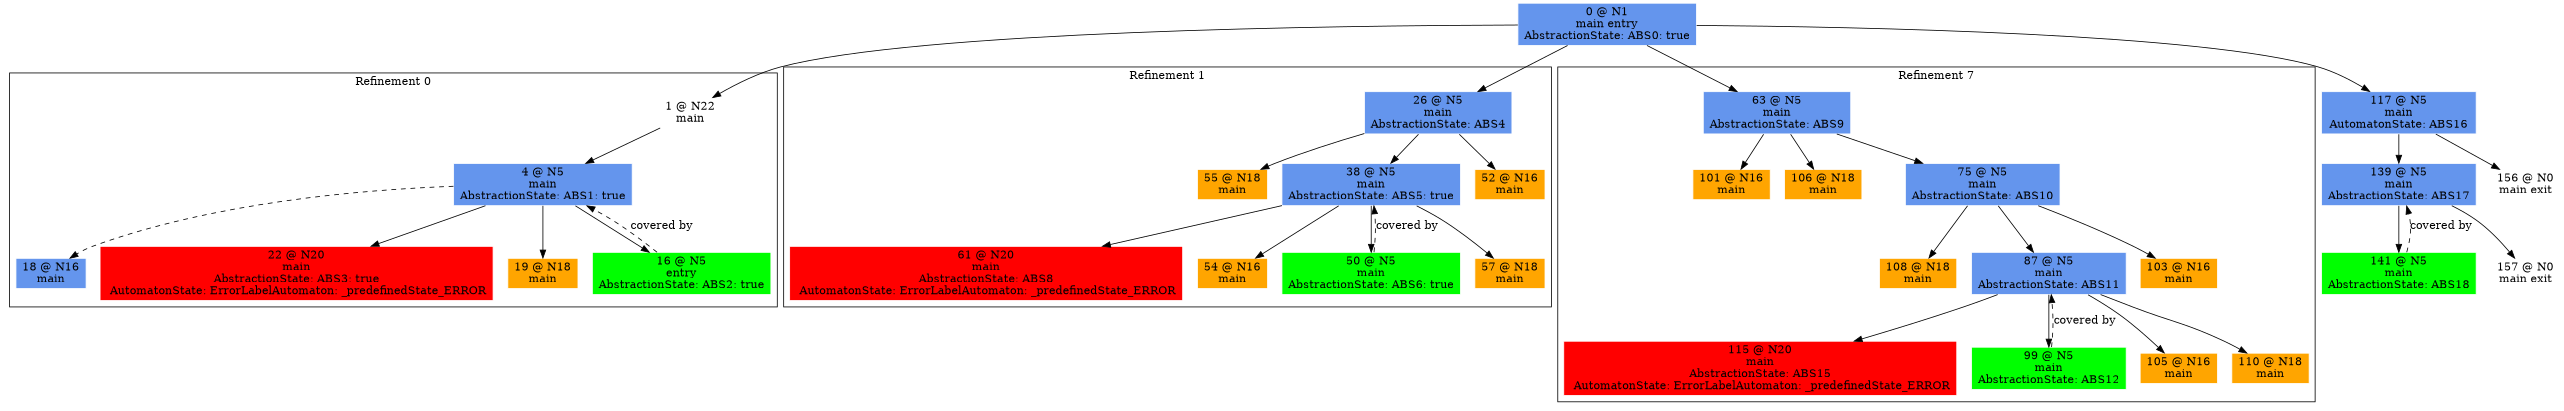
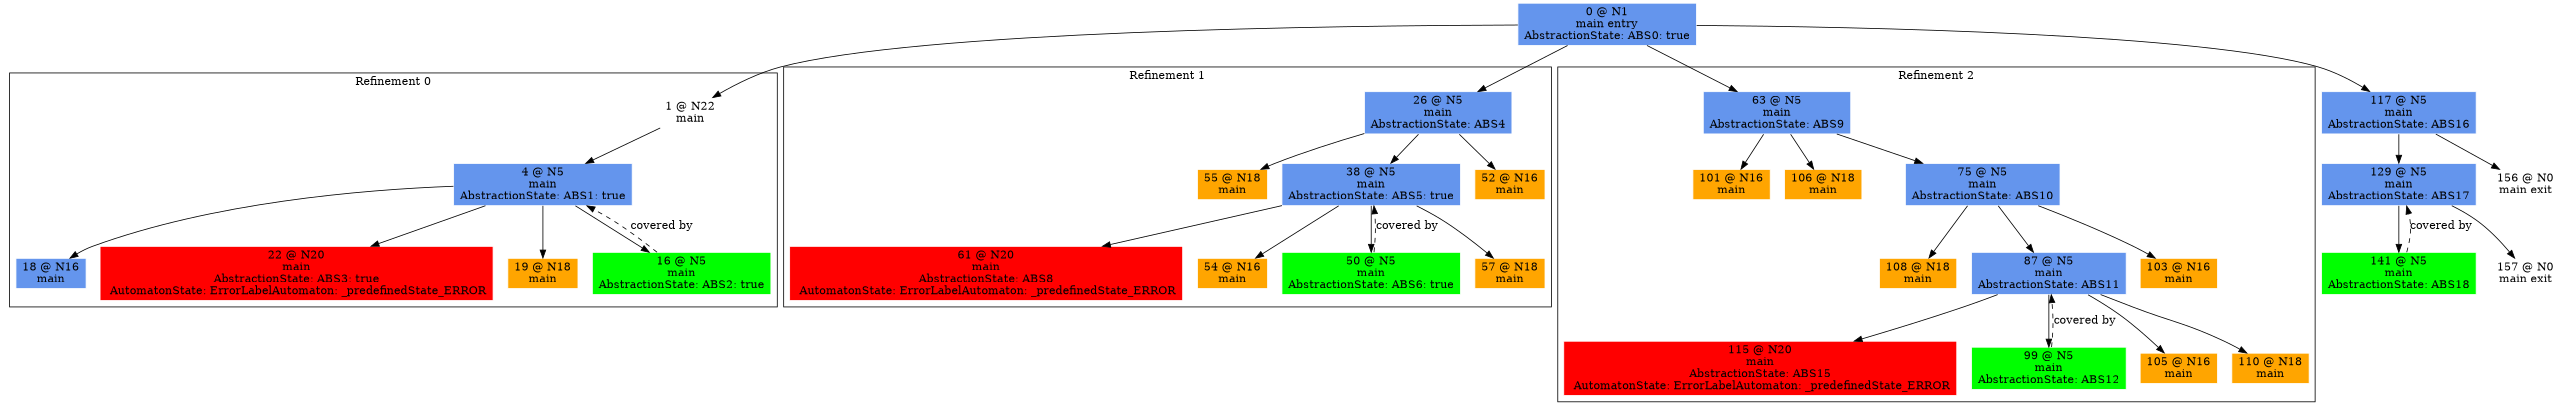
(1936, 76) -> (1936, 76)
(2399, 113) -> (2399, 113)
(2399, 185) -> (2399, 185)
(262, 205) -> (262, 205)
(682, 273) -> (682, 273)
